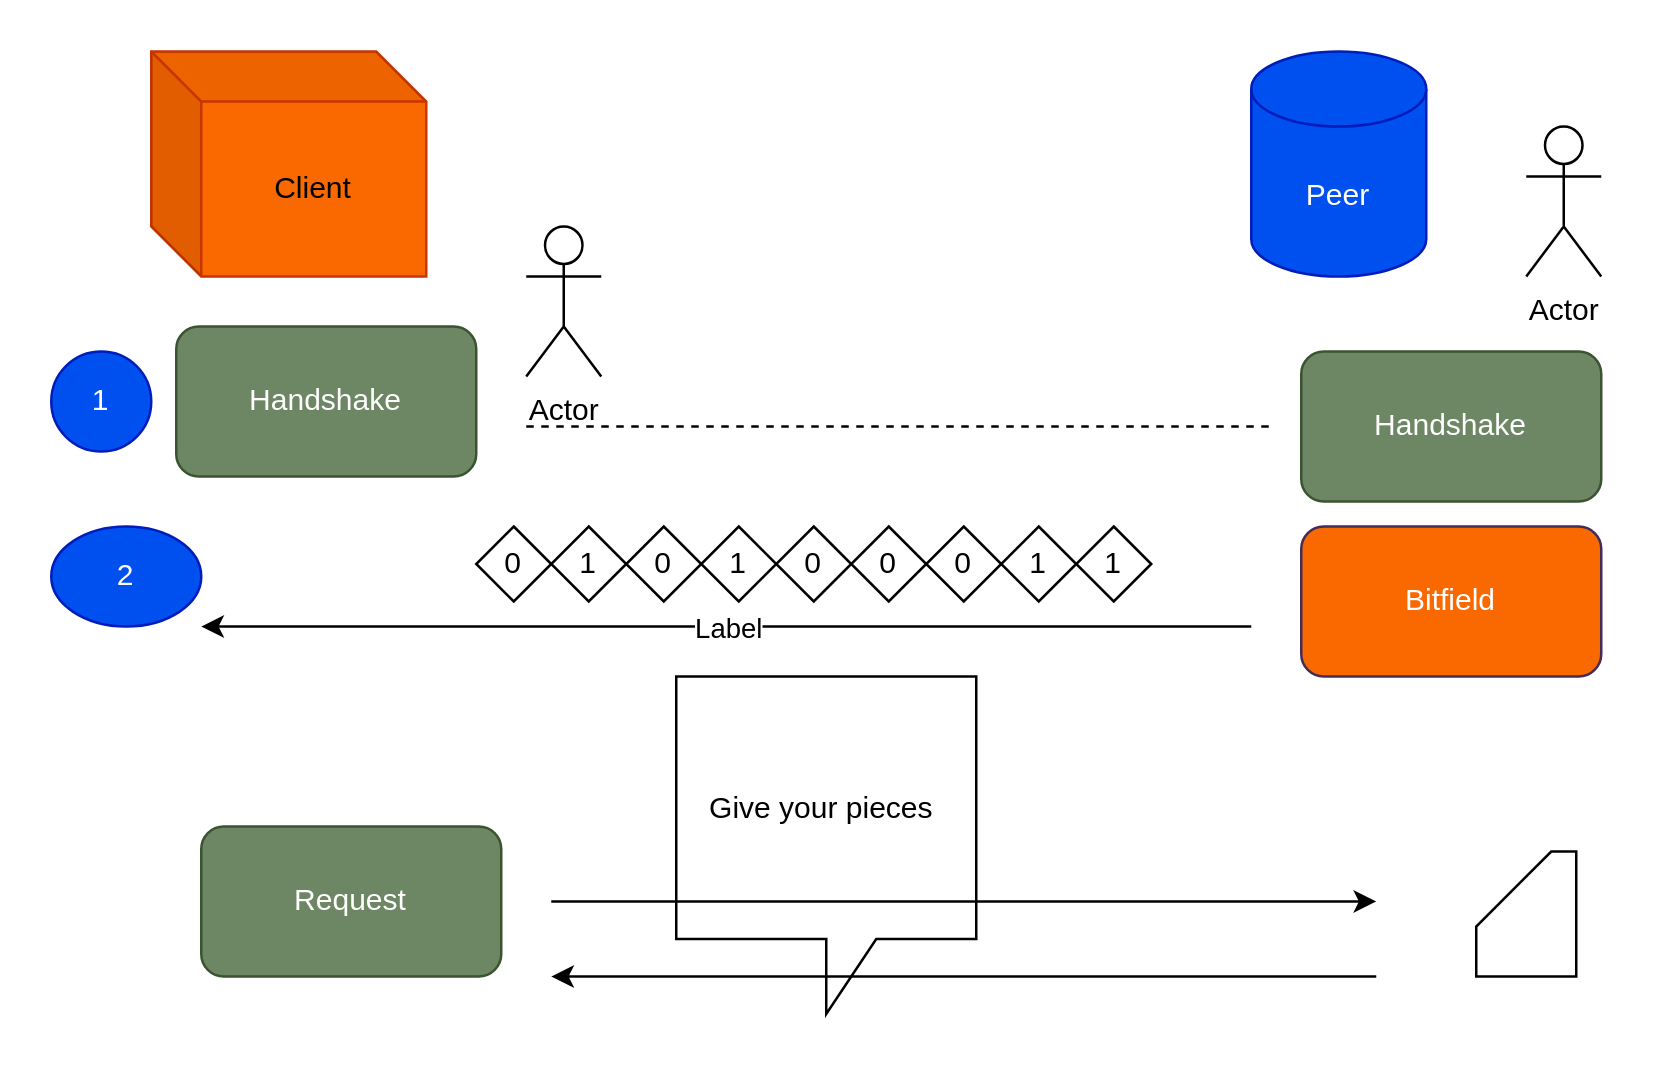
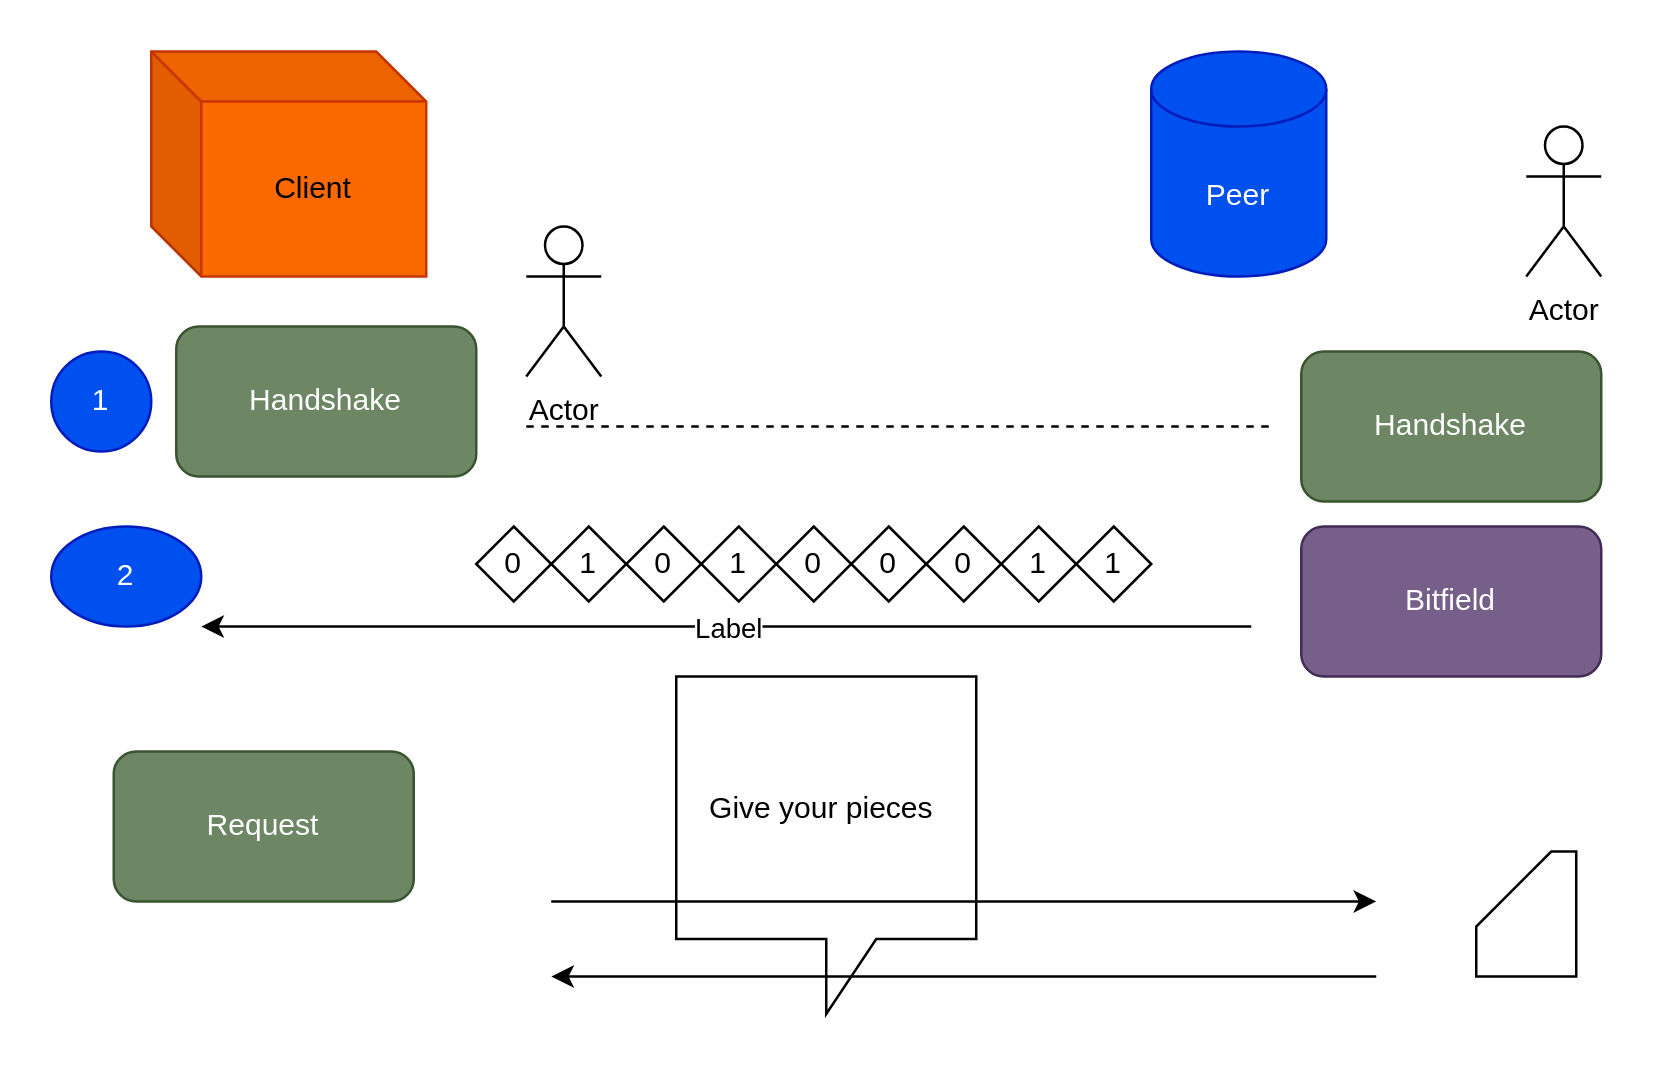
(1339, 164) -> (1239, 164)
(1451, 601) -> (1451, 601)
(351, 901) -> (264, 826)
